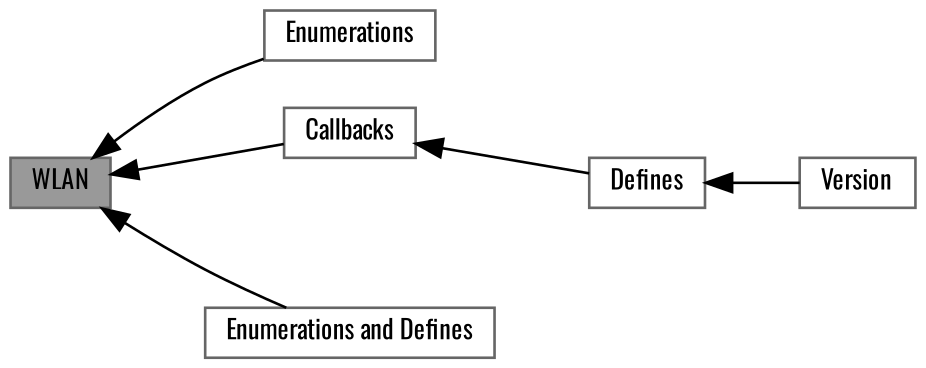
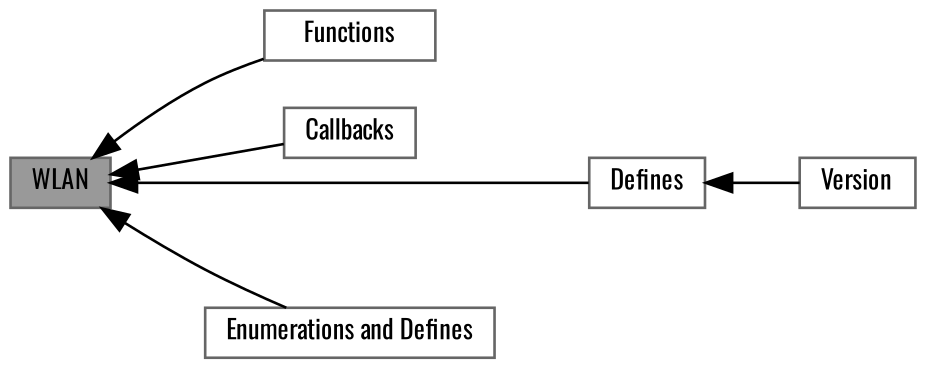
(350, 36) -> (350, 36)
(516, 161) -> (363, 183)
